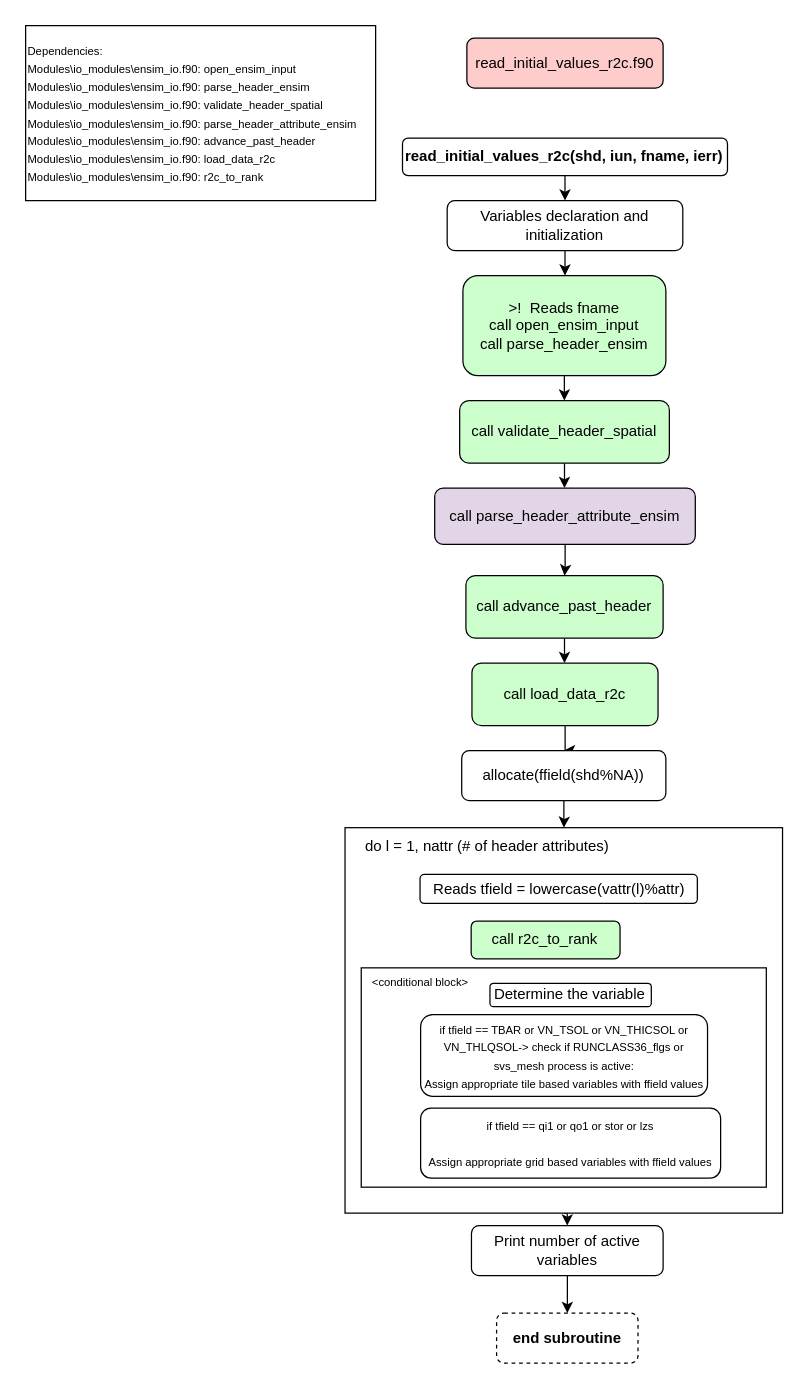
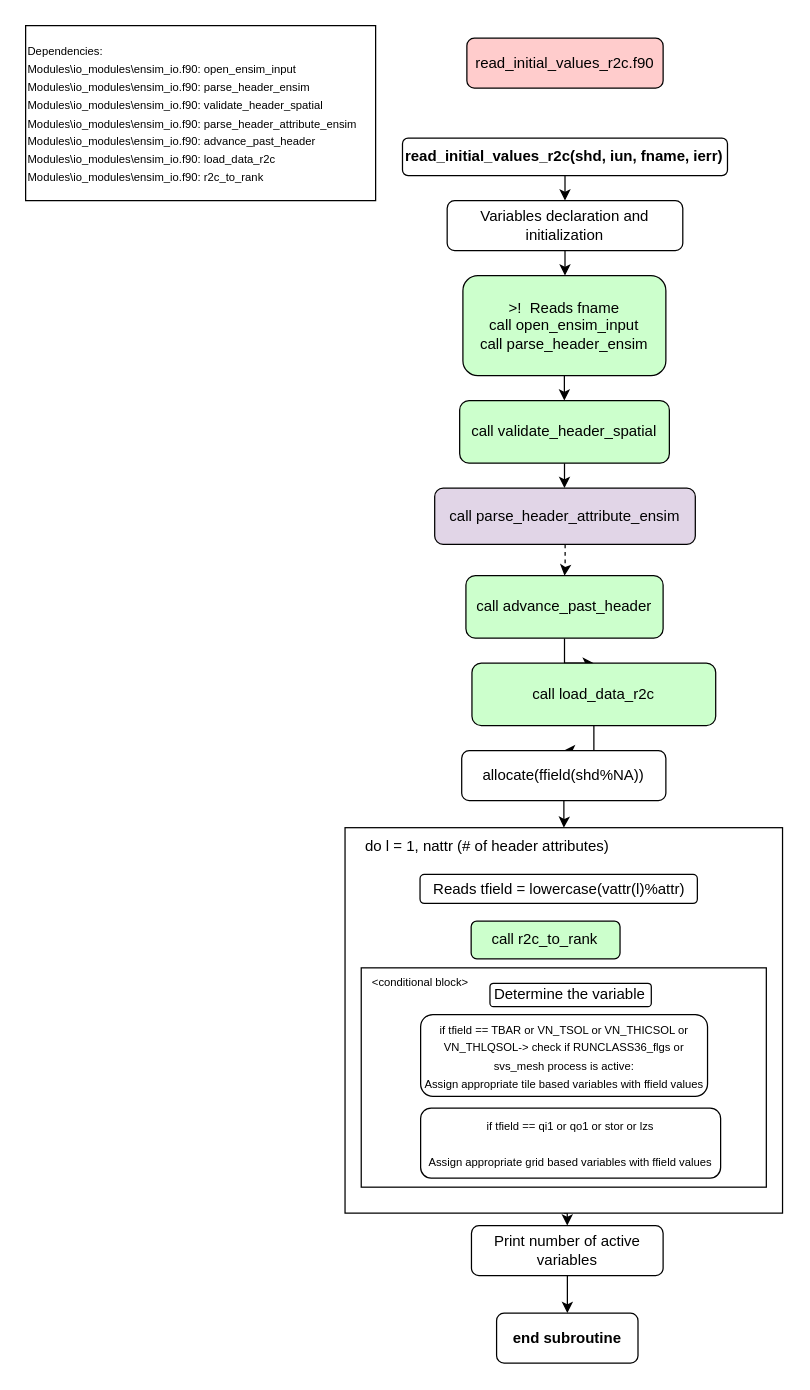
(565, 558) -> (565, 558)
(565, 694) -> (594, 694)
(567, 1338) -> (567, 1338)
